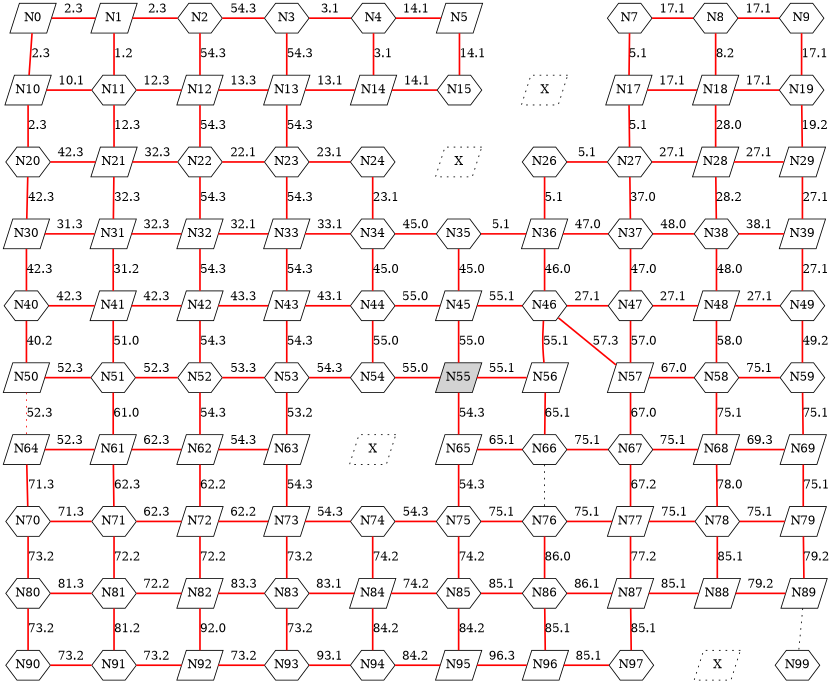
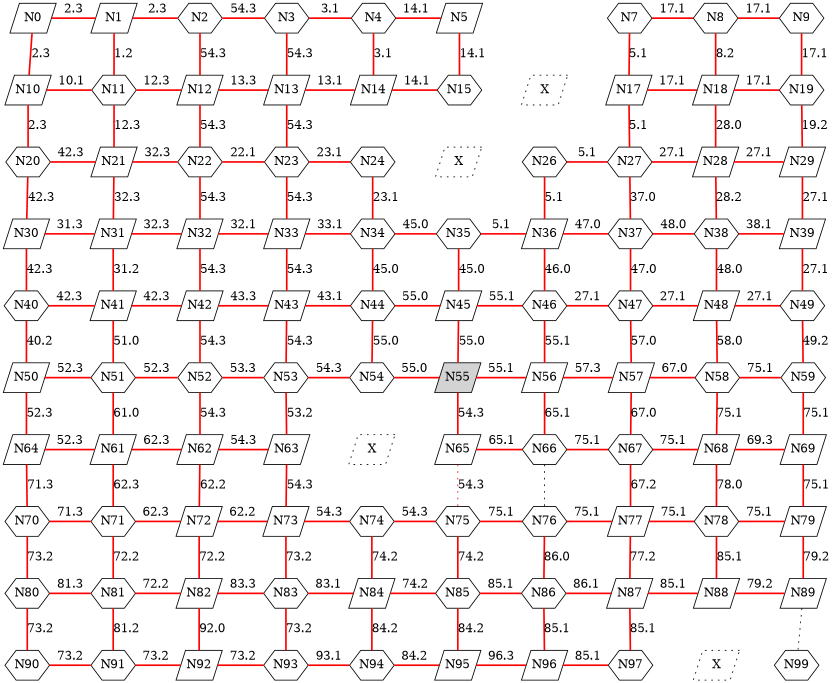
(587, 341) -> (588, 378)
(26, 414) -> (26, 414)
(459, 486) -> (458, 486)
